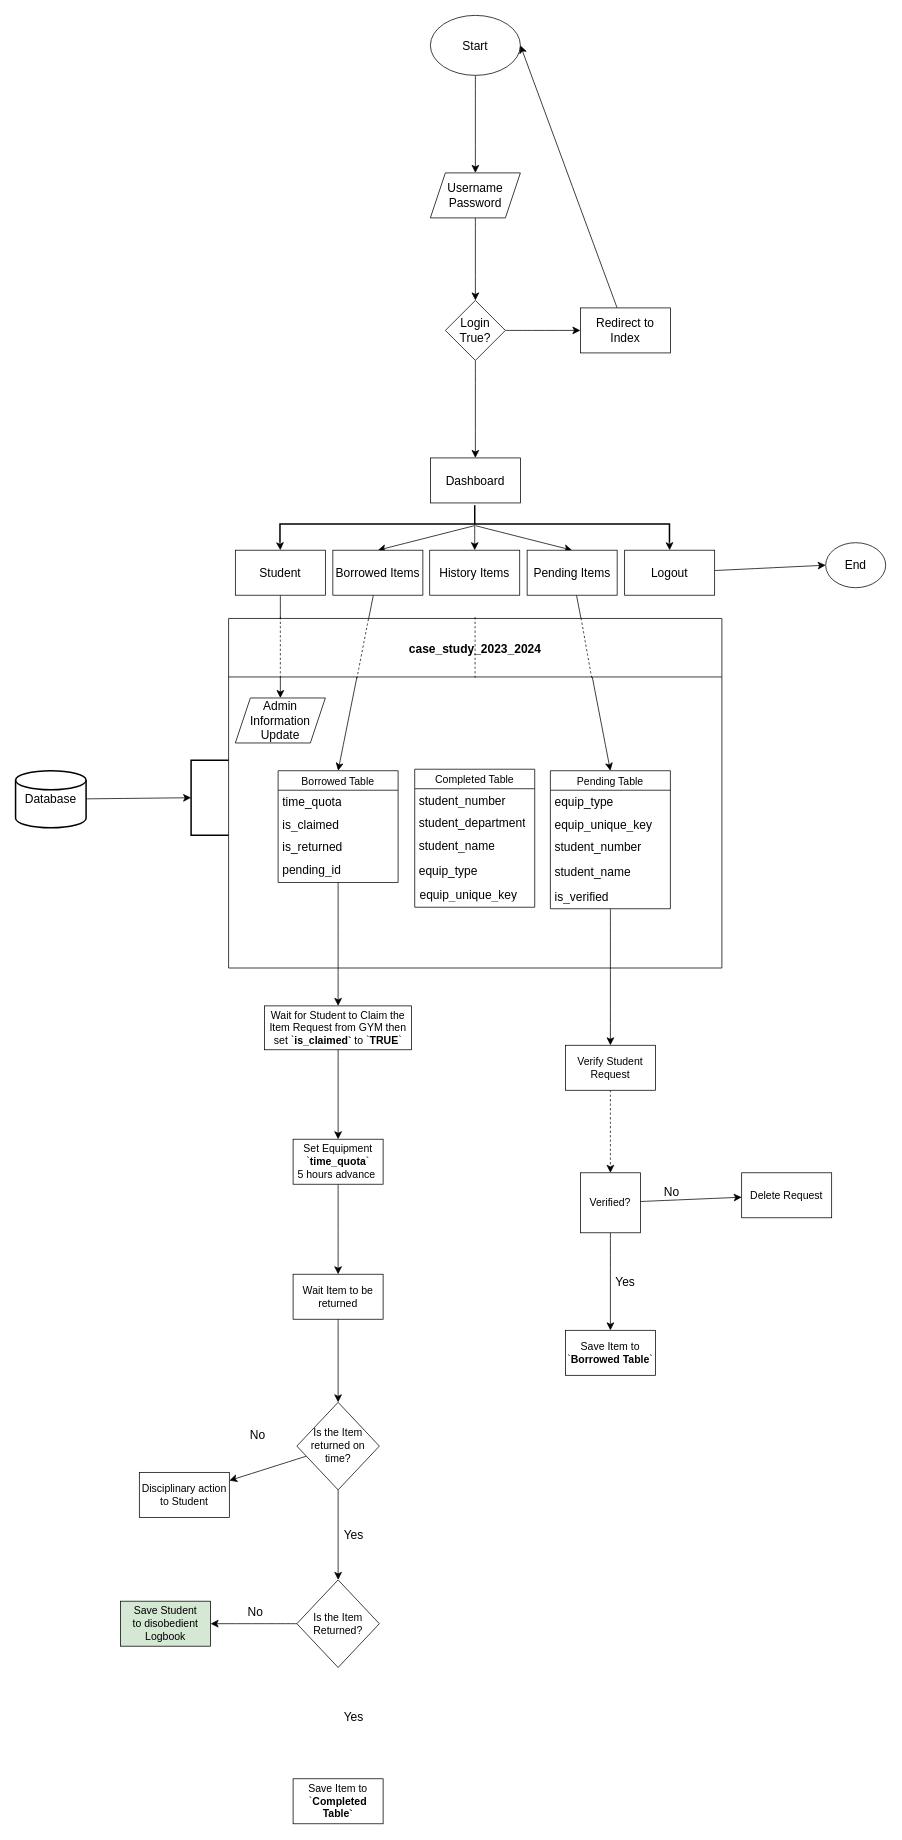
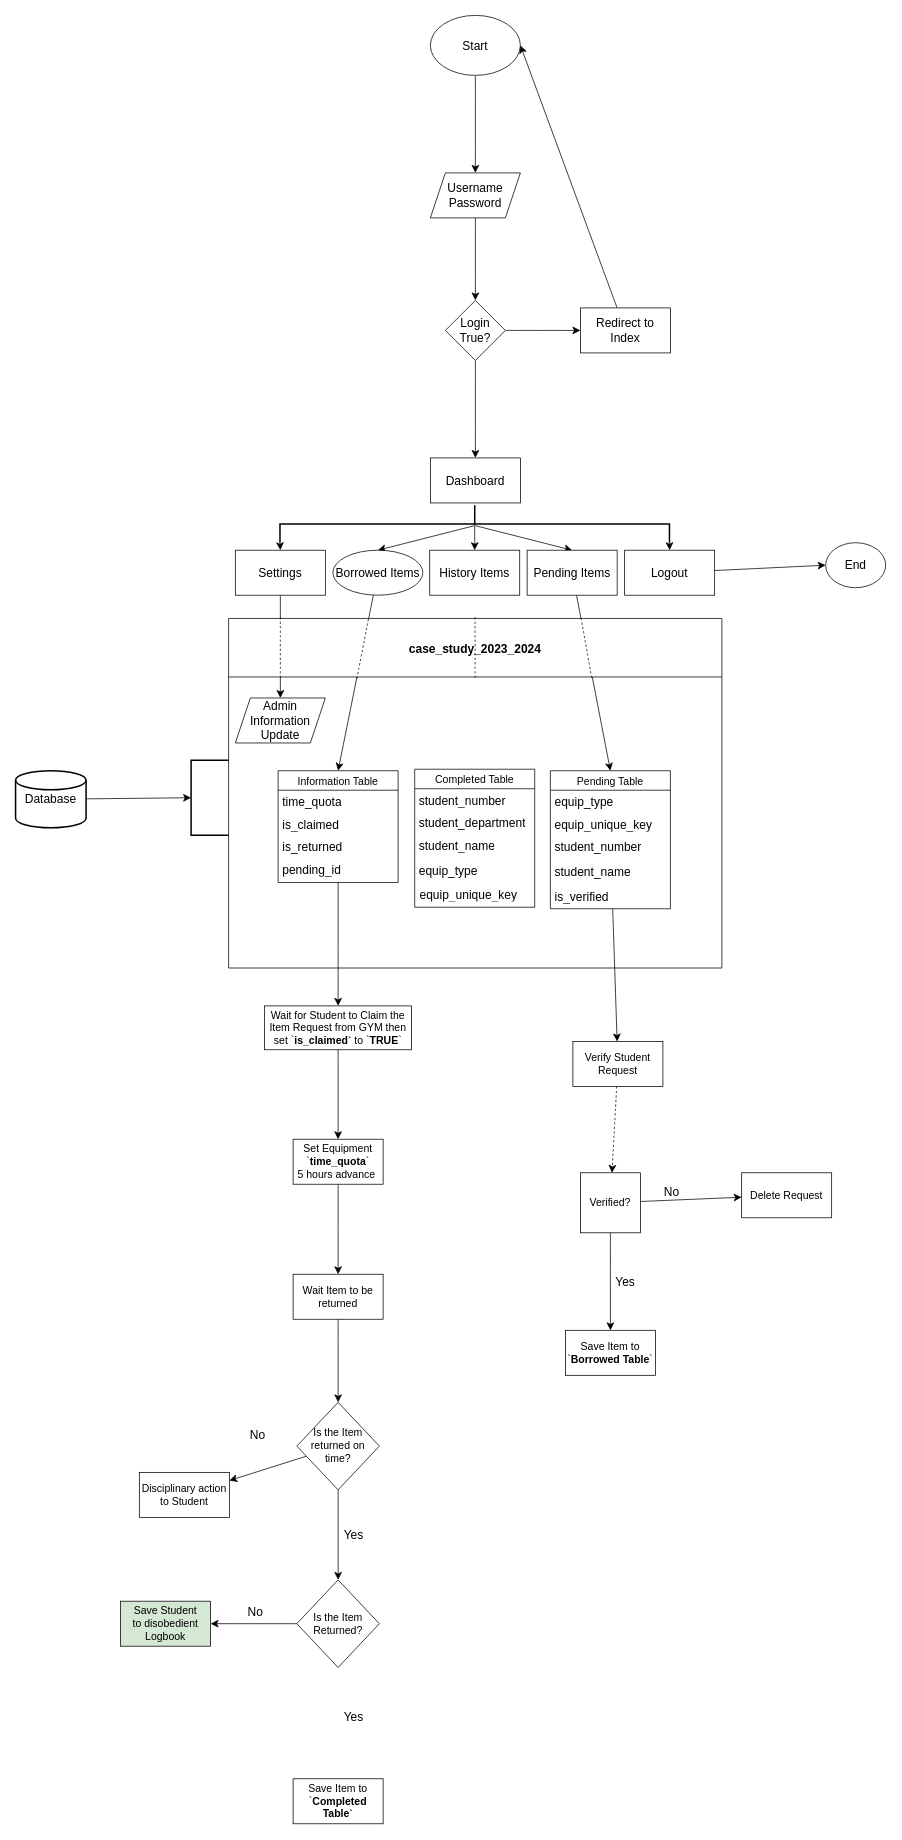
(280, 573) -> (280, 573)
(378, 573) -> (378, 573)
(338, 781) -> (338, 781)
(610, 1068) -> (618, 1064)
